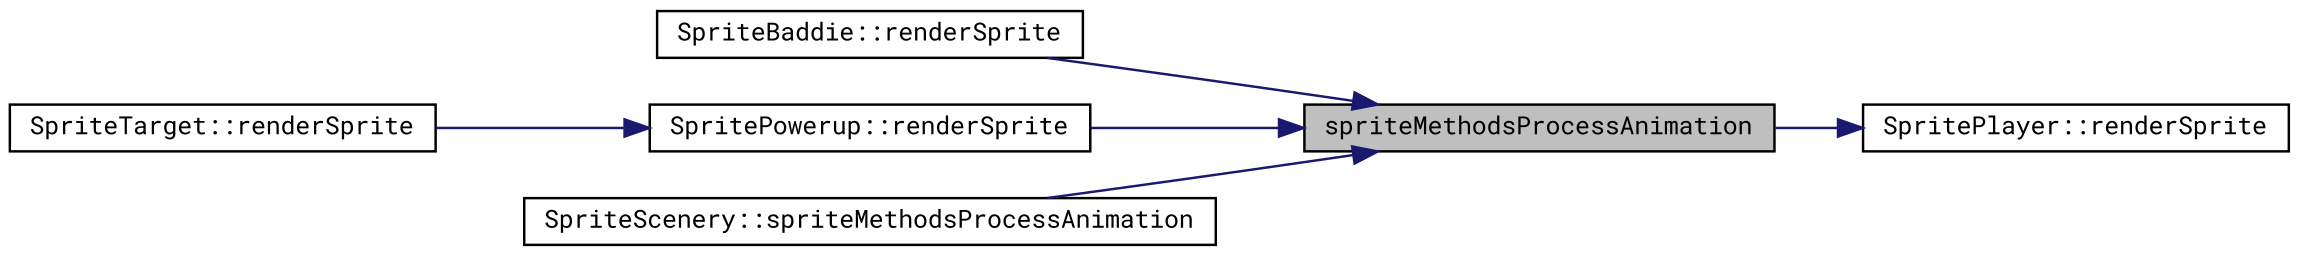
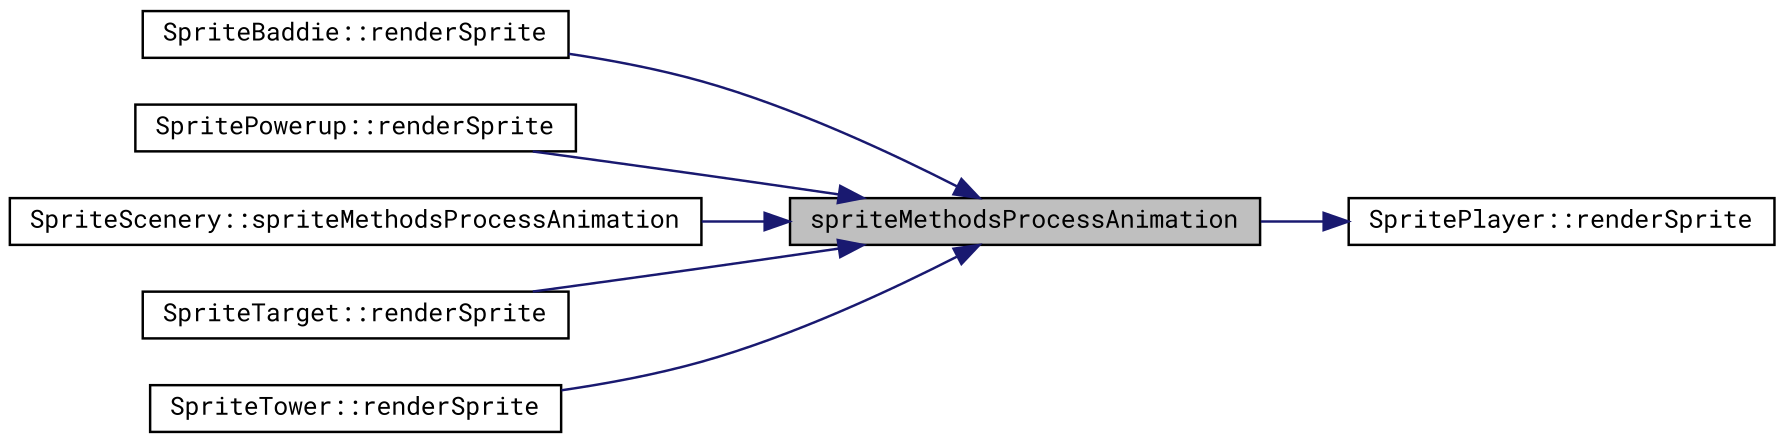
(530, 128) -> (686, 270)
none -> (356, 409)
